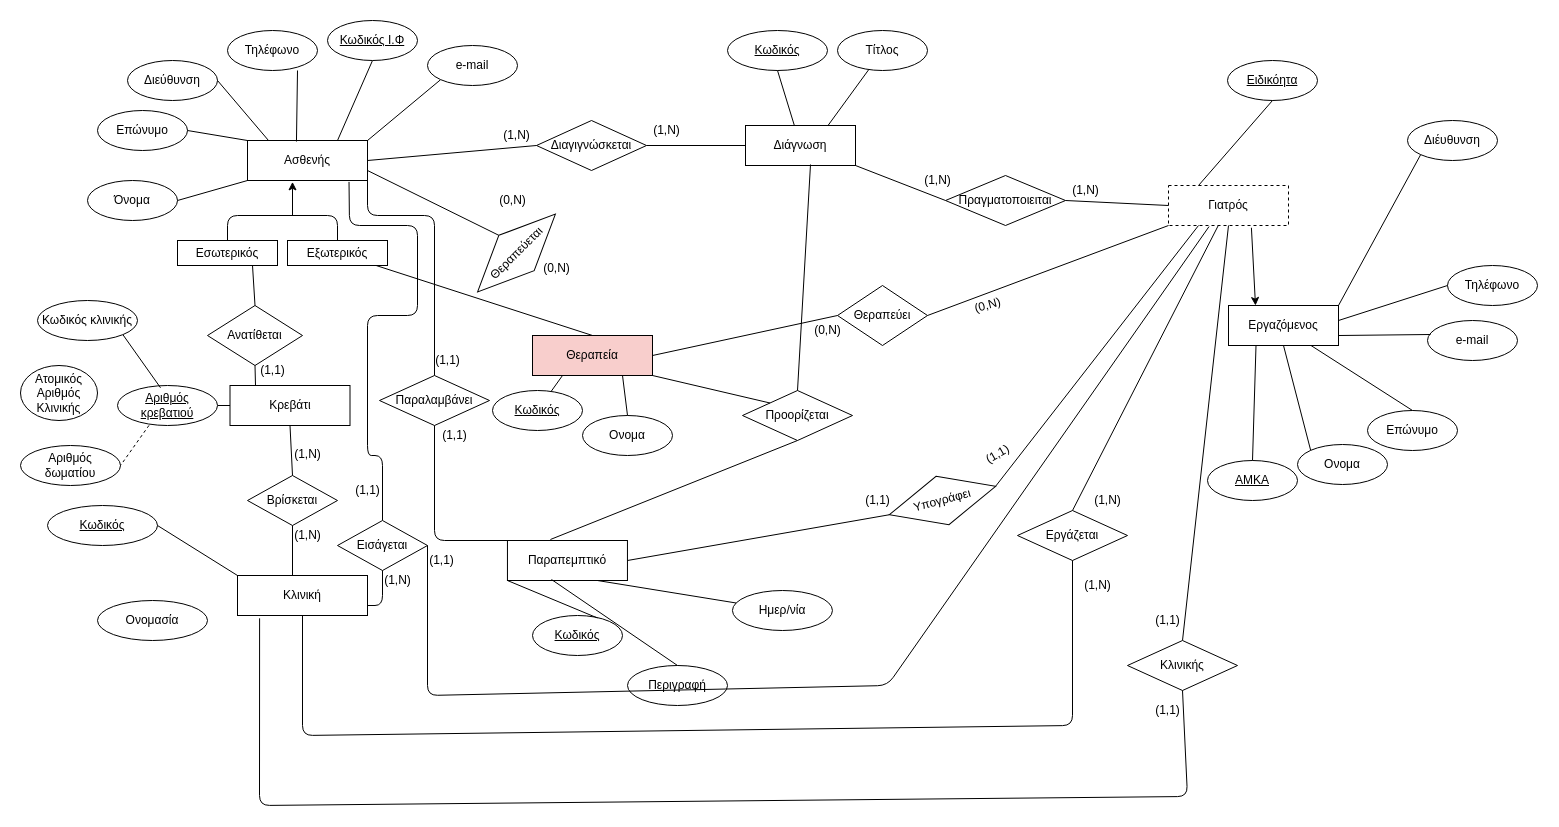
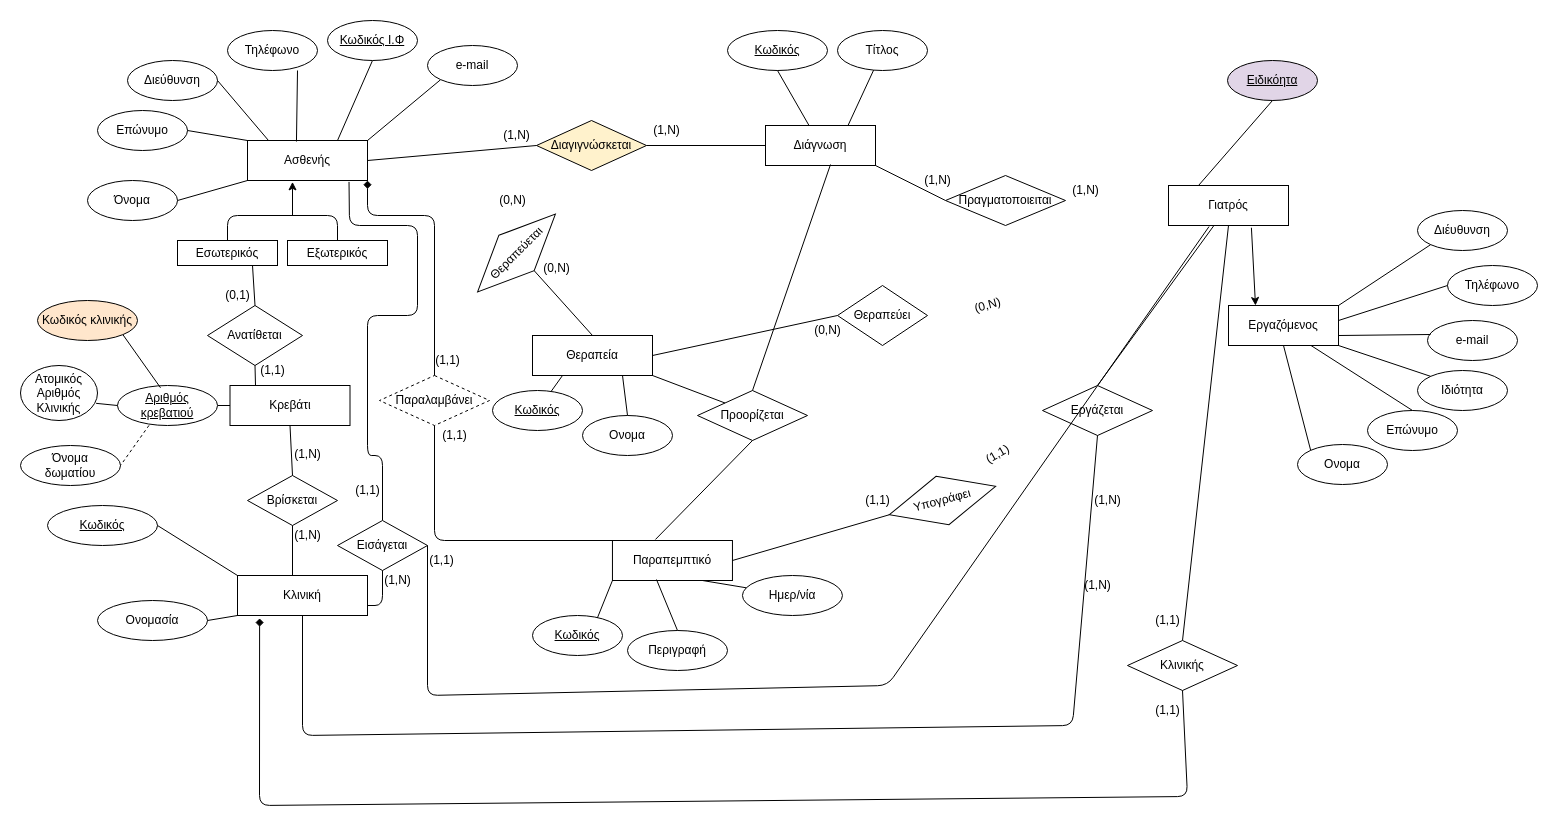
(1273, 81) -> (1273, 81)
(1453, 141) -> (1463, 231)
(592, 146) -> (592, 146)
(801, 146) -> (821, 146)
(368, 185) -> (368, 189)
(433, 203) -> none
(1117, 203) -> none
(1229, 206) -> (1229, 206)
(1048, 270) -> none
none -> (238, 296)
(485, 301) -> (564, 303)
(88, 321) -> (88, 321)
(593, 356) -> (593, 356)
(1097, 356) -> none
none -> (1384, 361)
none -> (1463, 391)
(435, 401) -> (435, 401)
(1254, 403) -> none
none -> (107, 404)
(798, 416) -> (753, 416)
(71, 466) -> (71, 466)
(1253, 481) -> none
(1073, 536) -> (1098, 411)
(567, 561) -> (672, 561)
(782, 611) -> (792, 596)
none -> (223, 618)
(260, 623) -> (260, 627)
(678, 686) -> (678, 651)
